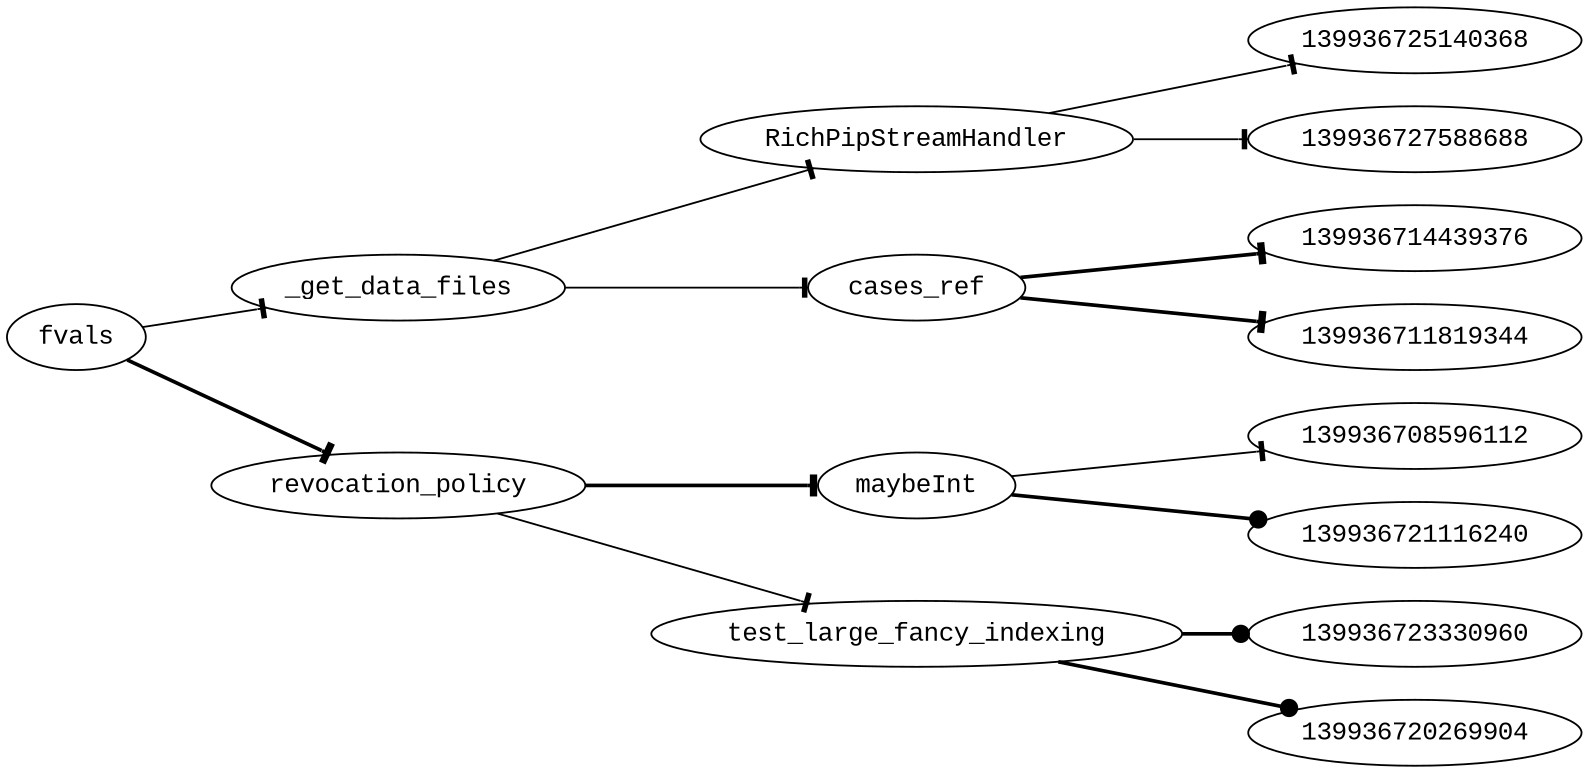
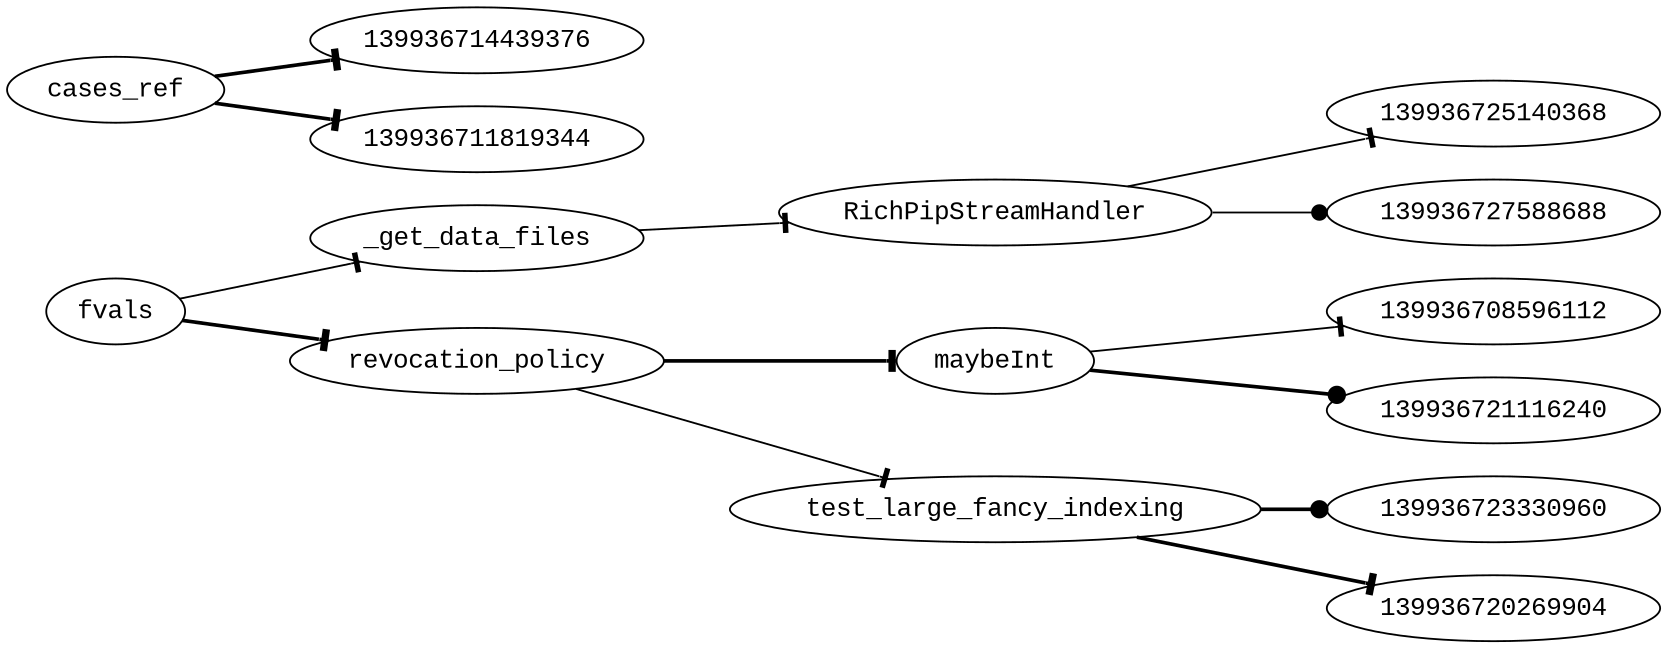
(1186, 139) -> (1262, 213)
(682, 288) -> none
(1170, 684) -> (1251, 560)
